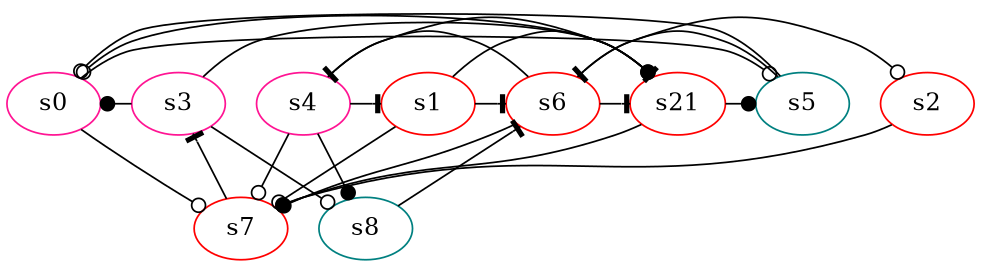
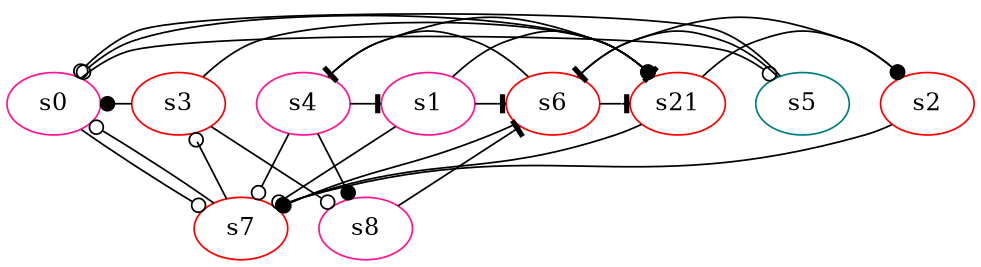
(179, 104) -> (179, 104)
(428, 104) -> (428, 104)
(733, 104) -> (780, 34)
none -> (159, 166)
(212, 170) -> (212, 170)
(366, 229) -> (366, 229)
